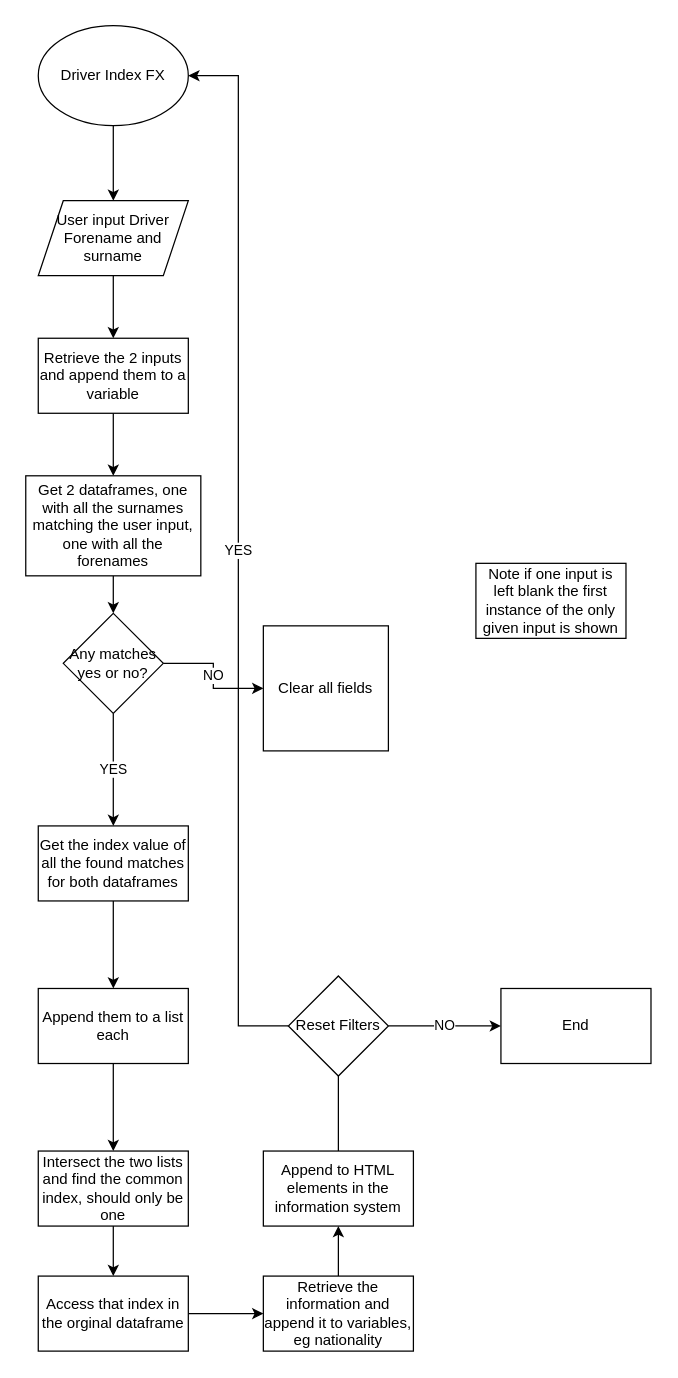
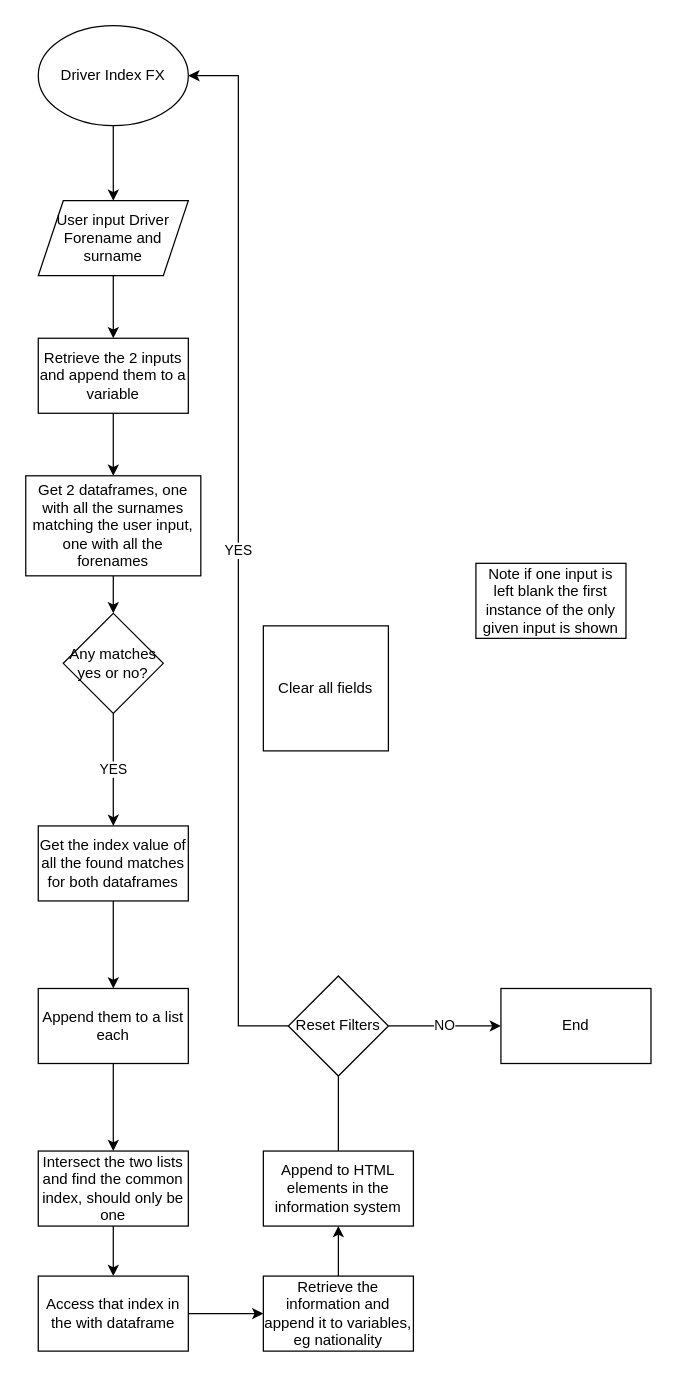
(213, 671) -> none
(113, 1313) -> (113, 1313)
